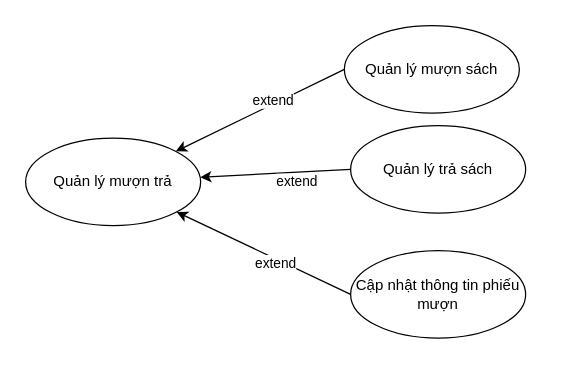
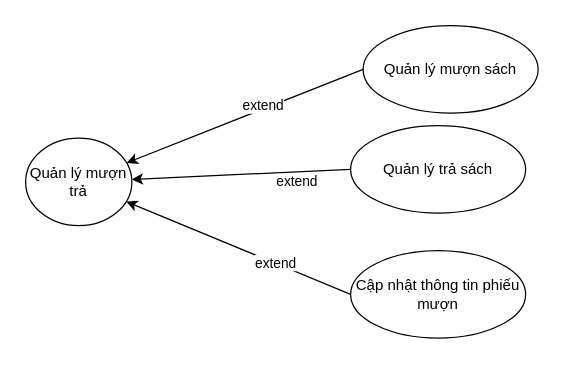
(432, 69) -> (451, 69)
(113, 182) -> (79, 182)
